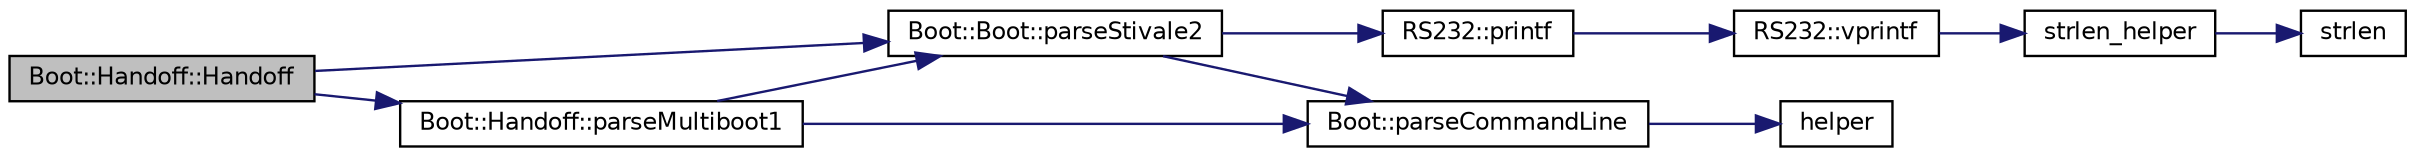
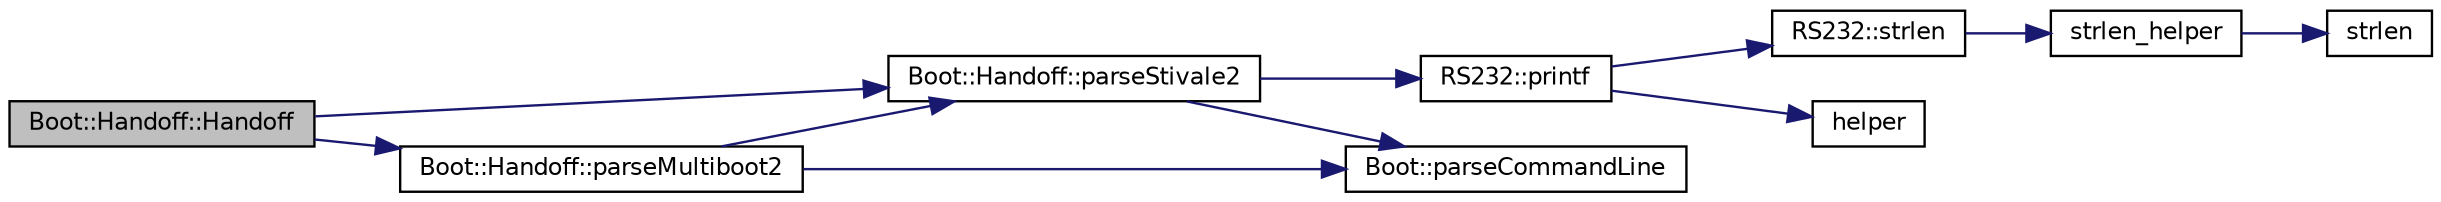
(1055, 33) -> (1074, 79)
(1836, 33) -> (1869, 33)
(601, 124) -> (601, 169)
(1702, 124) -> (1700, 102)
